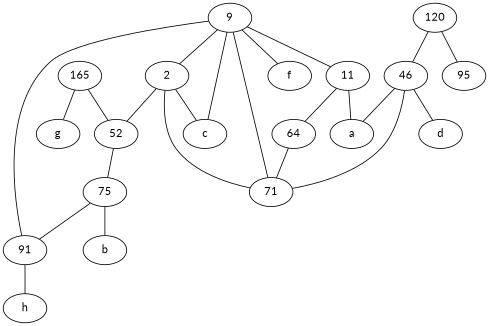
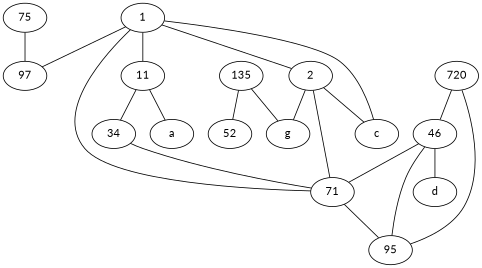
(230, 18) -> (143, 18)
(435, 18) -> (457, 76)
(80, 76) -> (241, 76)
(290, 76) -> none
(142, 105) -> (299, 105)
(379, 105) -> (402, 189)
(294, 134) -> (114, 134)
(111, 163) -> none
none -> (361, 221)
(25, 250) -> (25, 76)
(105, 250) -> none
(25, 308) -> none
